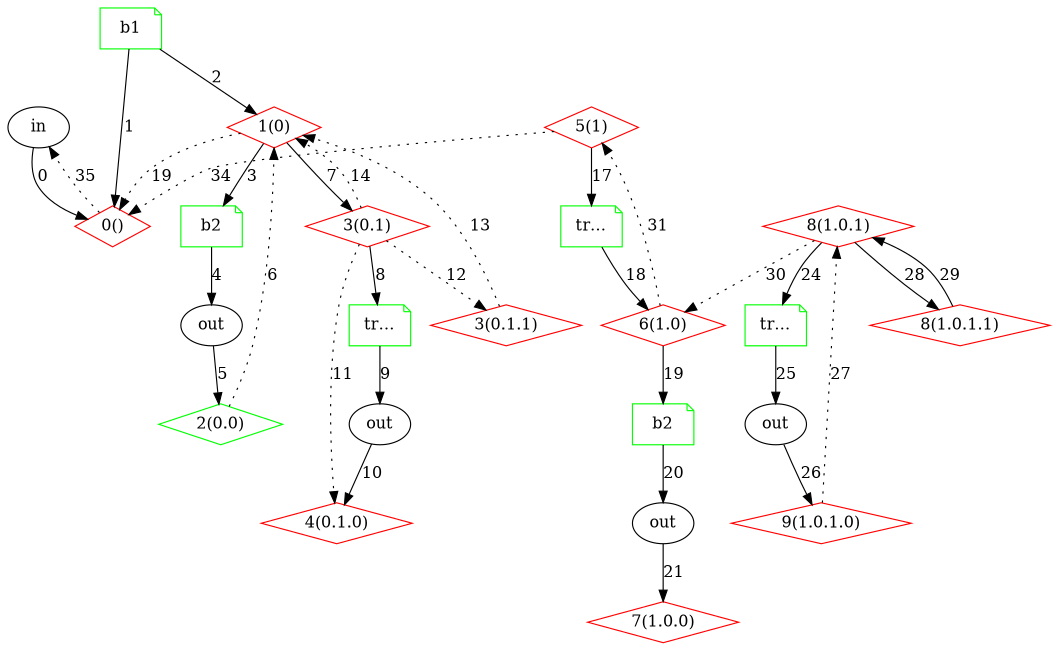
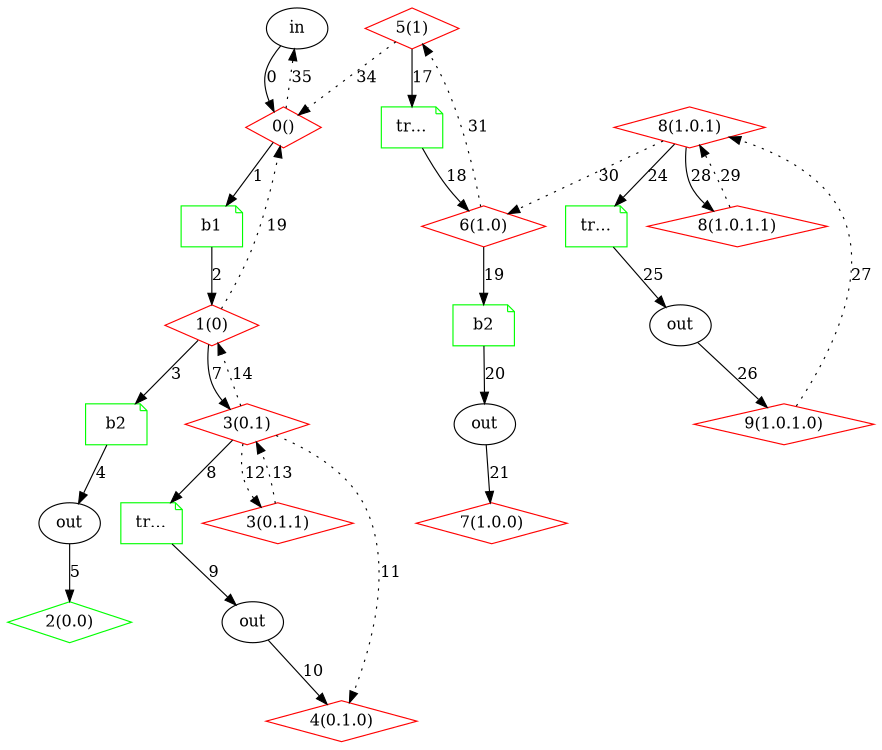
(122, 122) -> (253, 169)
(430, 197) -> (270, 478)
(925, 267) -> (718, 181)
(264, 286) -> none
